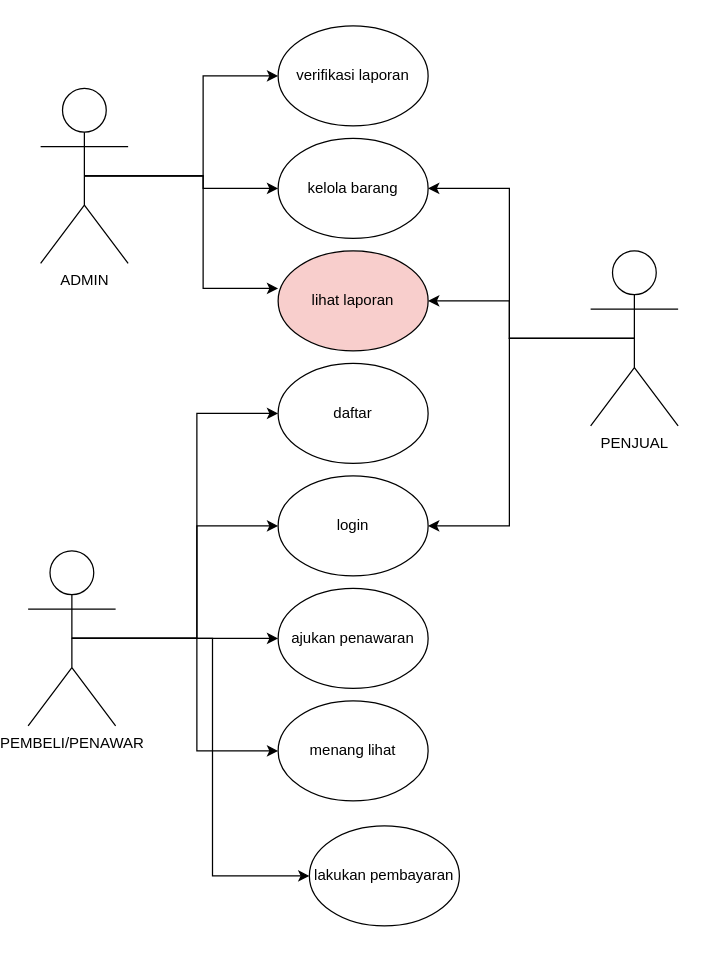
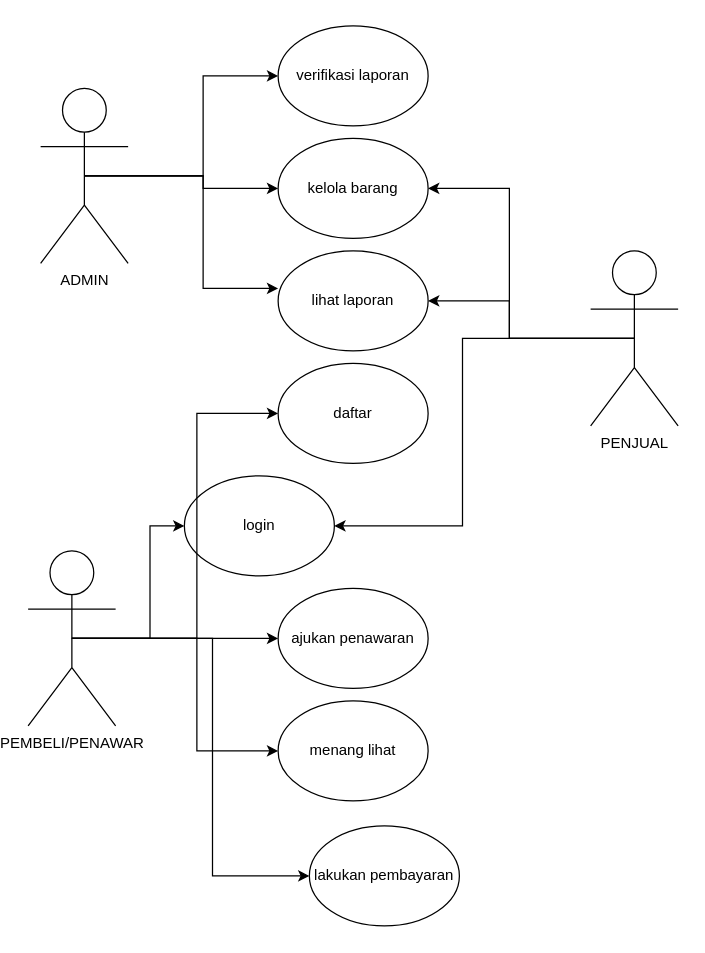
(353, 301) -> (353, 301)
(353, 526) -> (259, 526)
